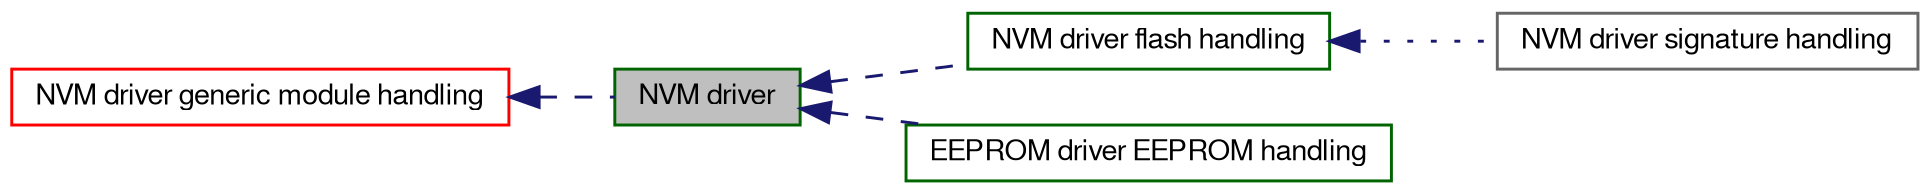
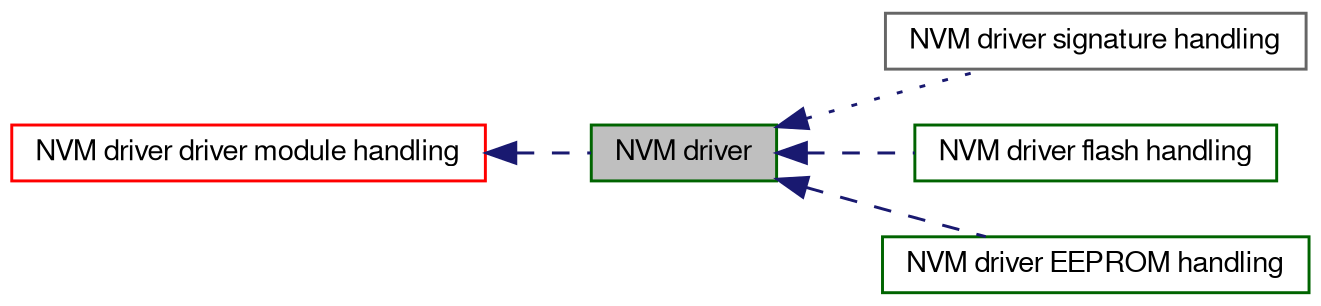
(1429, 41) -> (896, 93)
(260, 97) -> (249, 153)
(1149, 153) -> (1096, 265)
